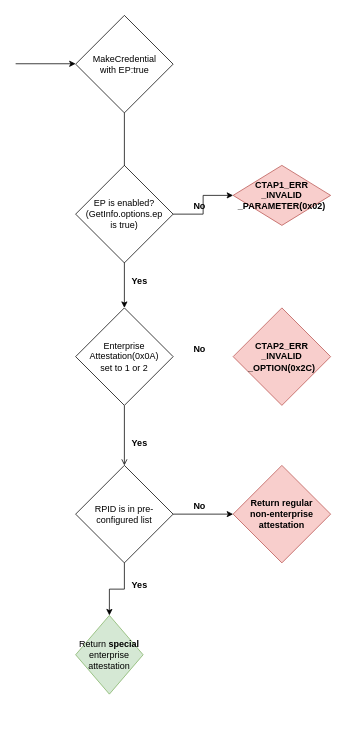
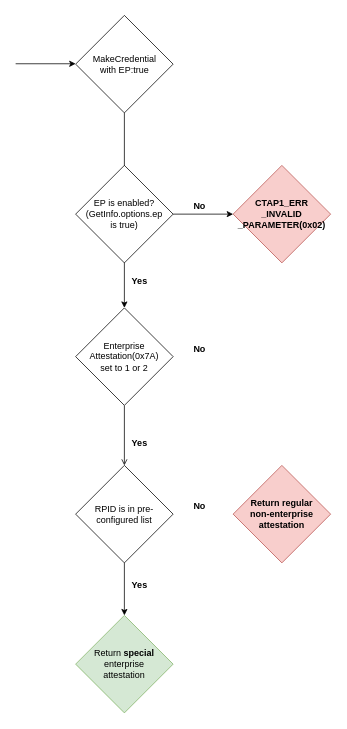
(282, 195) -> (282, 214)
(124, 357) -> (124, 357)
(282, 357) -> none
(226, 514) -> none
(109, 655) -> (124, 664)
